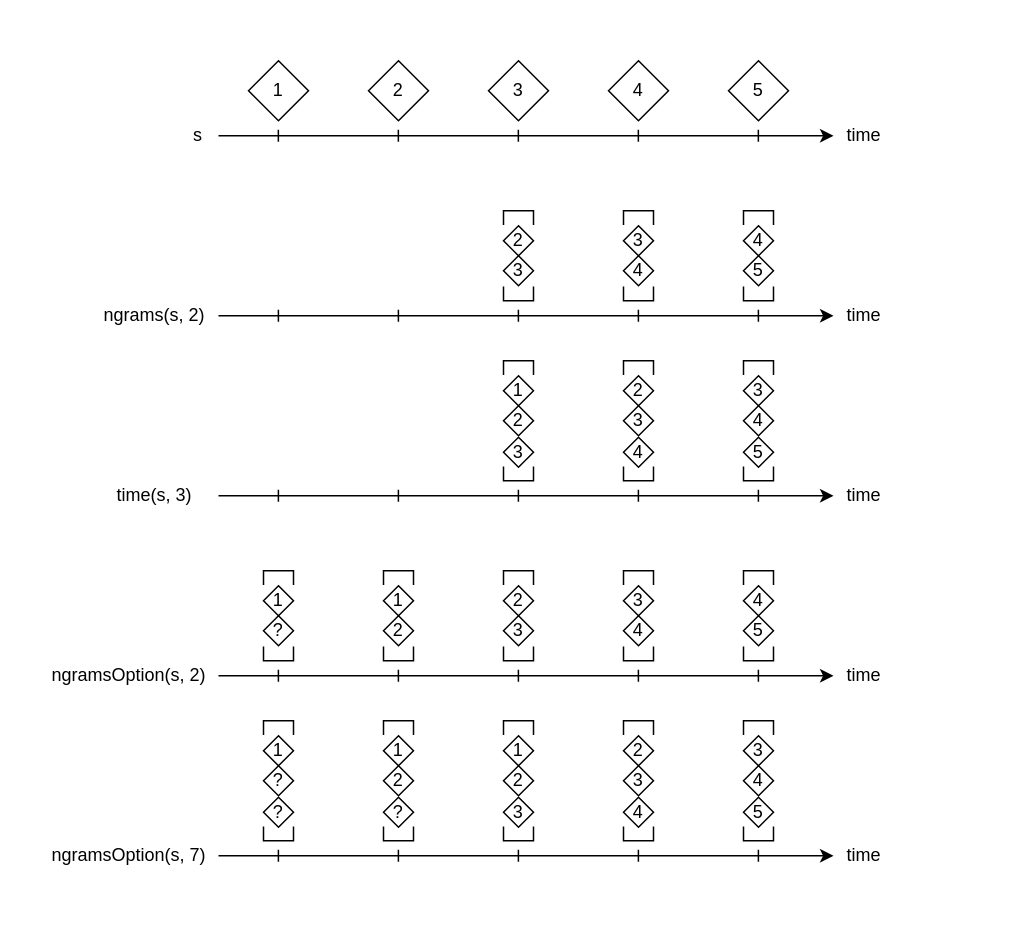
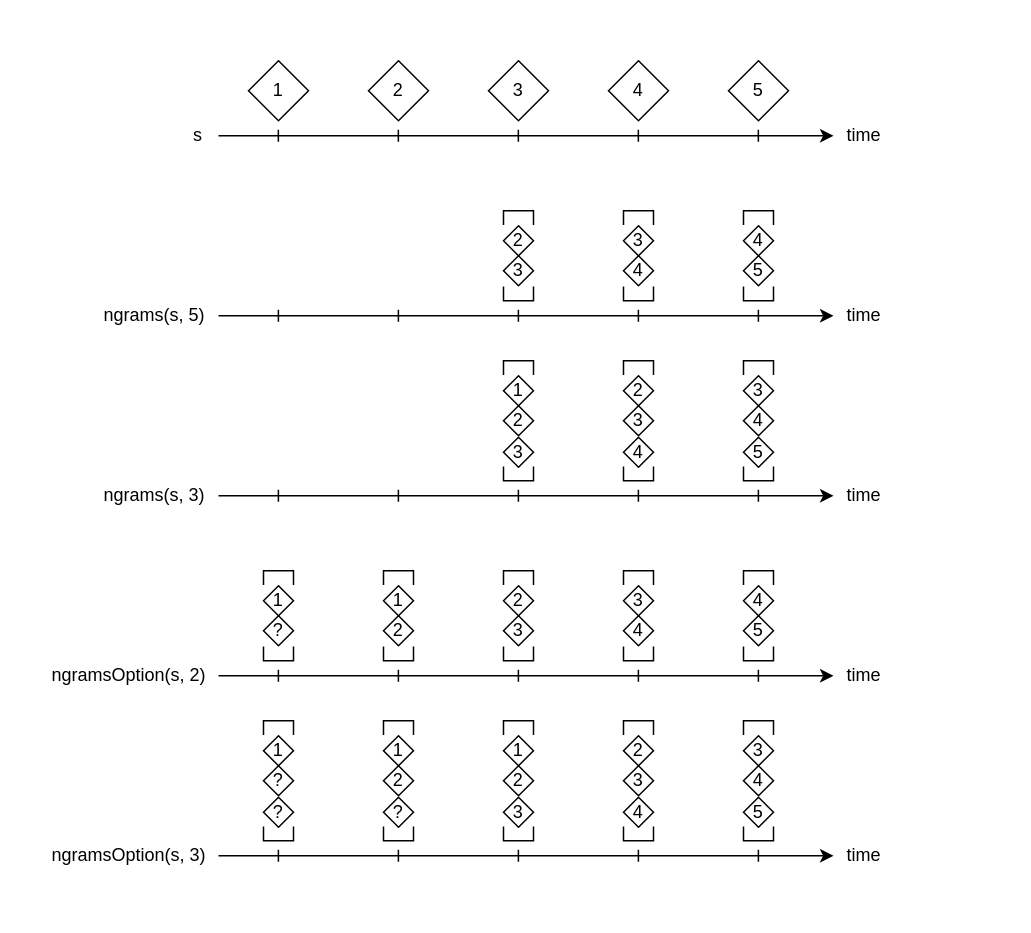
(155, 316) -> (155, 316)
(155, 496) -> (155, 496)
(129, 856) -> (129, 856)
